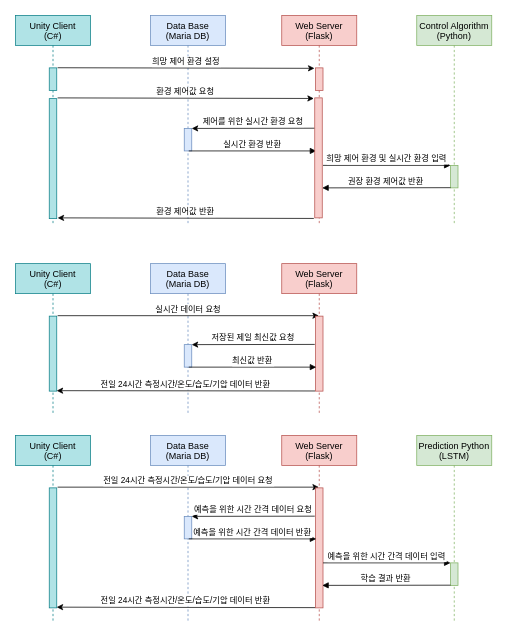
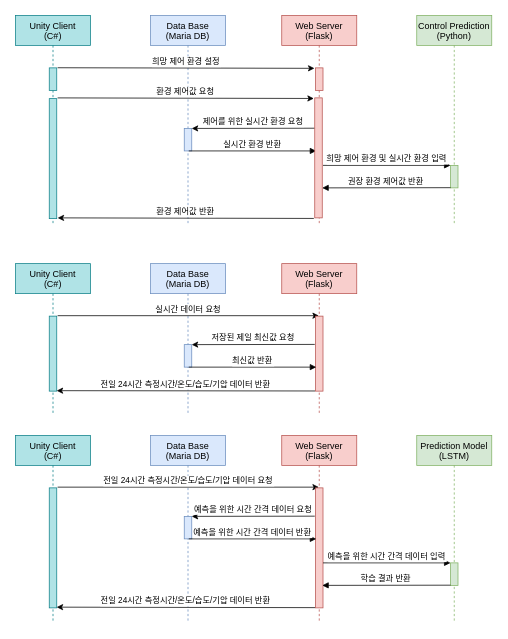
(454, 26) -> (454, 26)
(454, 446) -> (454, 446)
